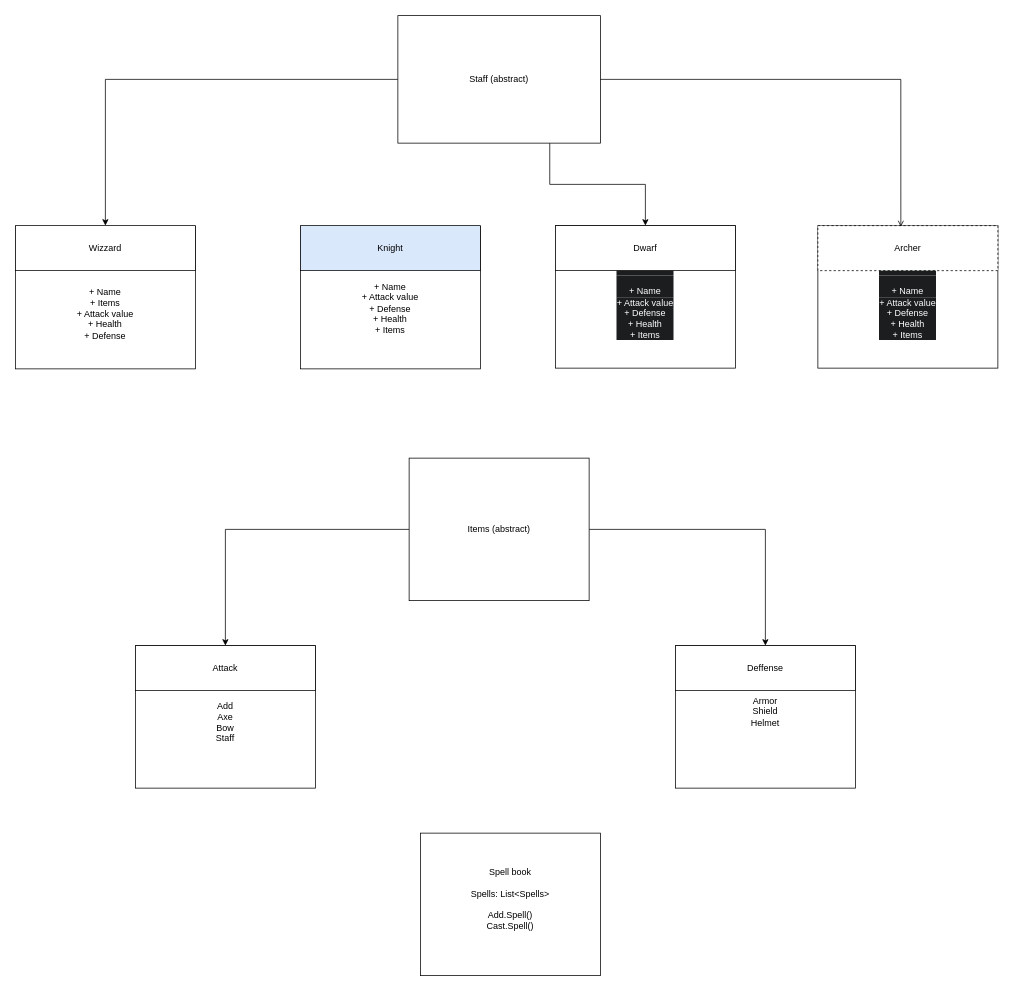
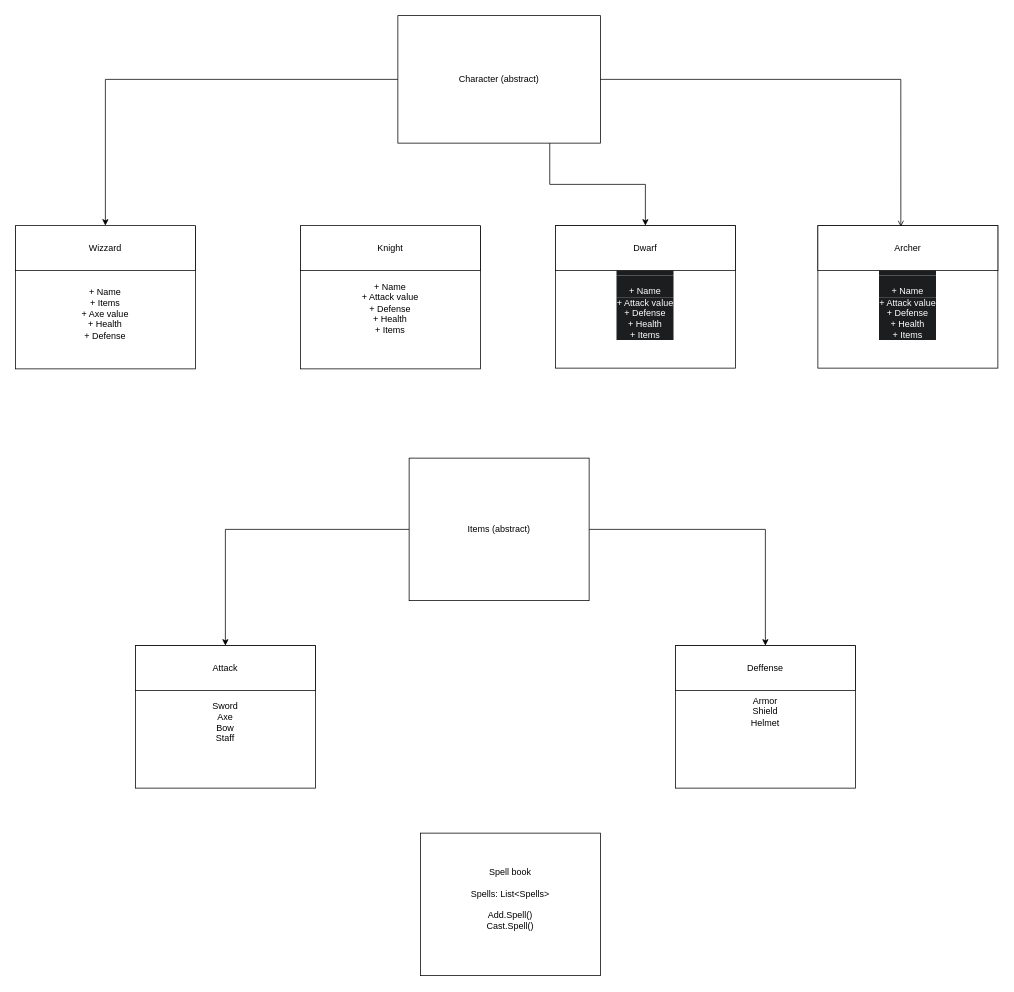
(499, 79) -> (499, 79)
(390, 248) -> (390, 248)
(908, 248) -> (908, 248)
(105, 297) -> (105, 297)
(225, 717) -> (225, 717)
